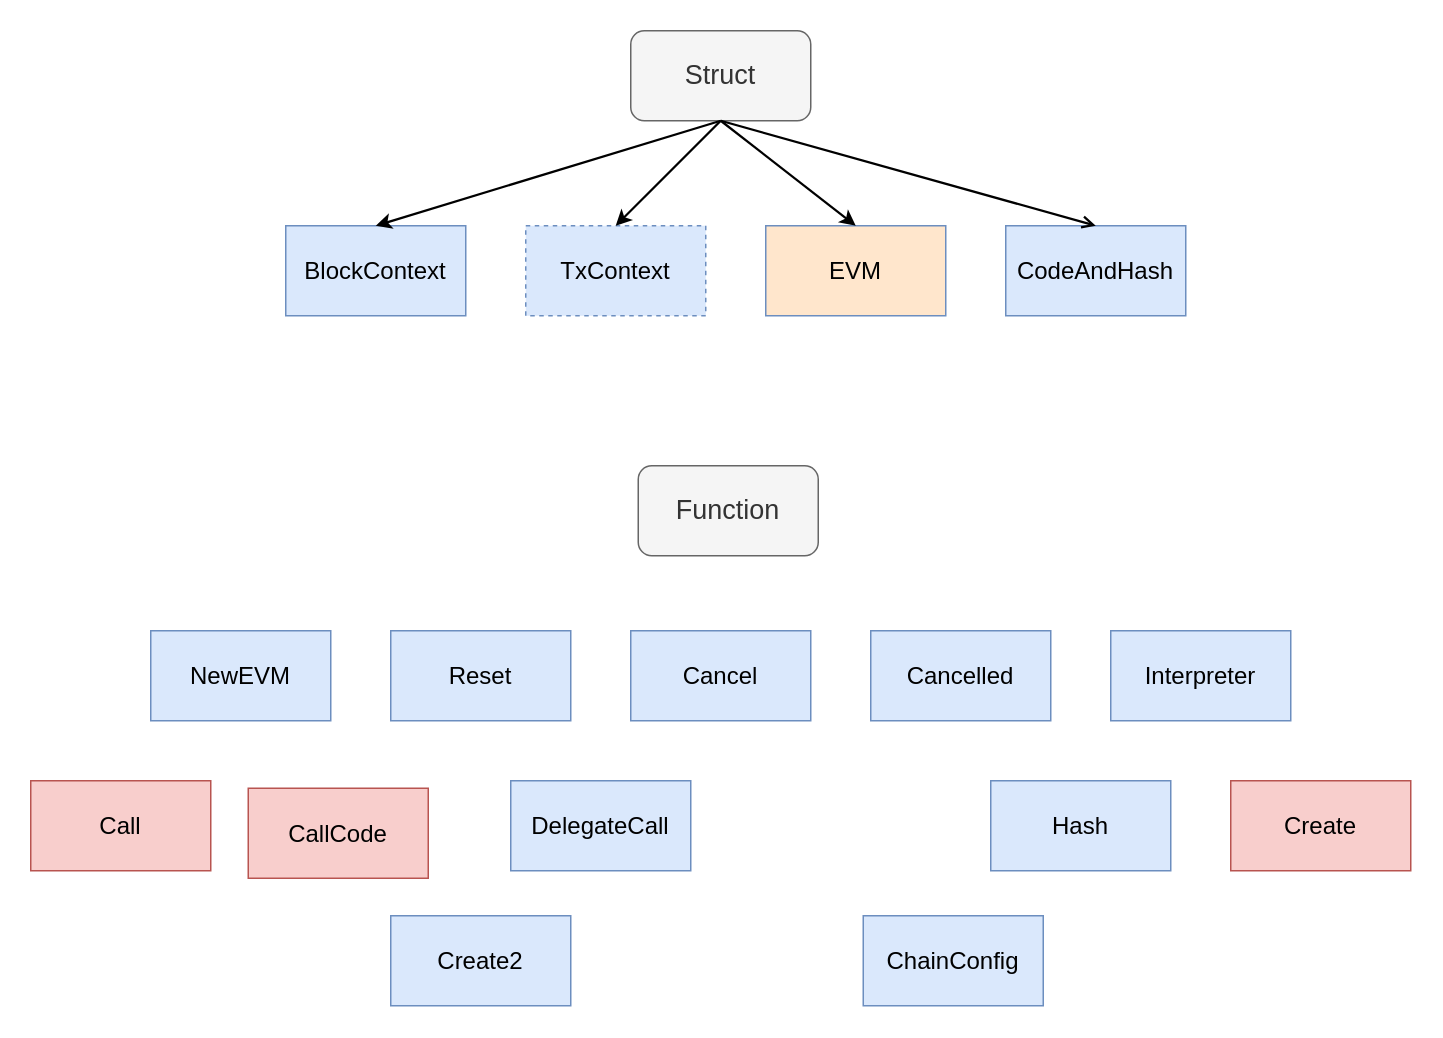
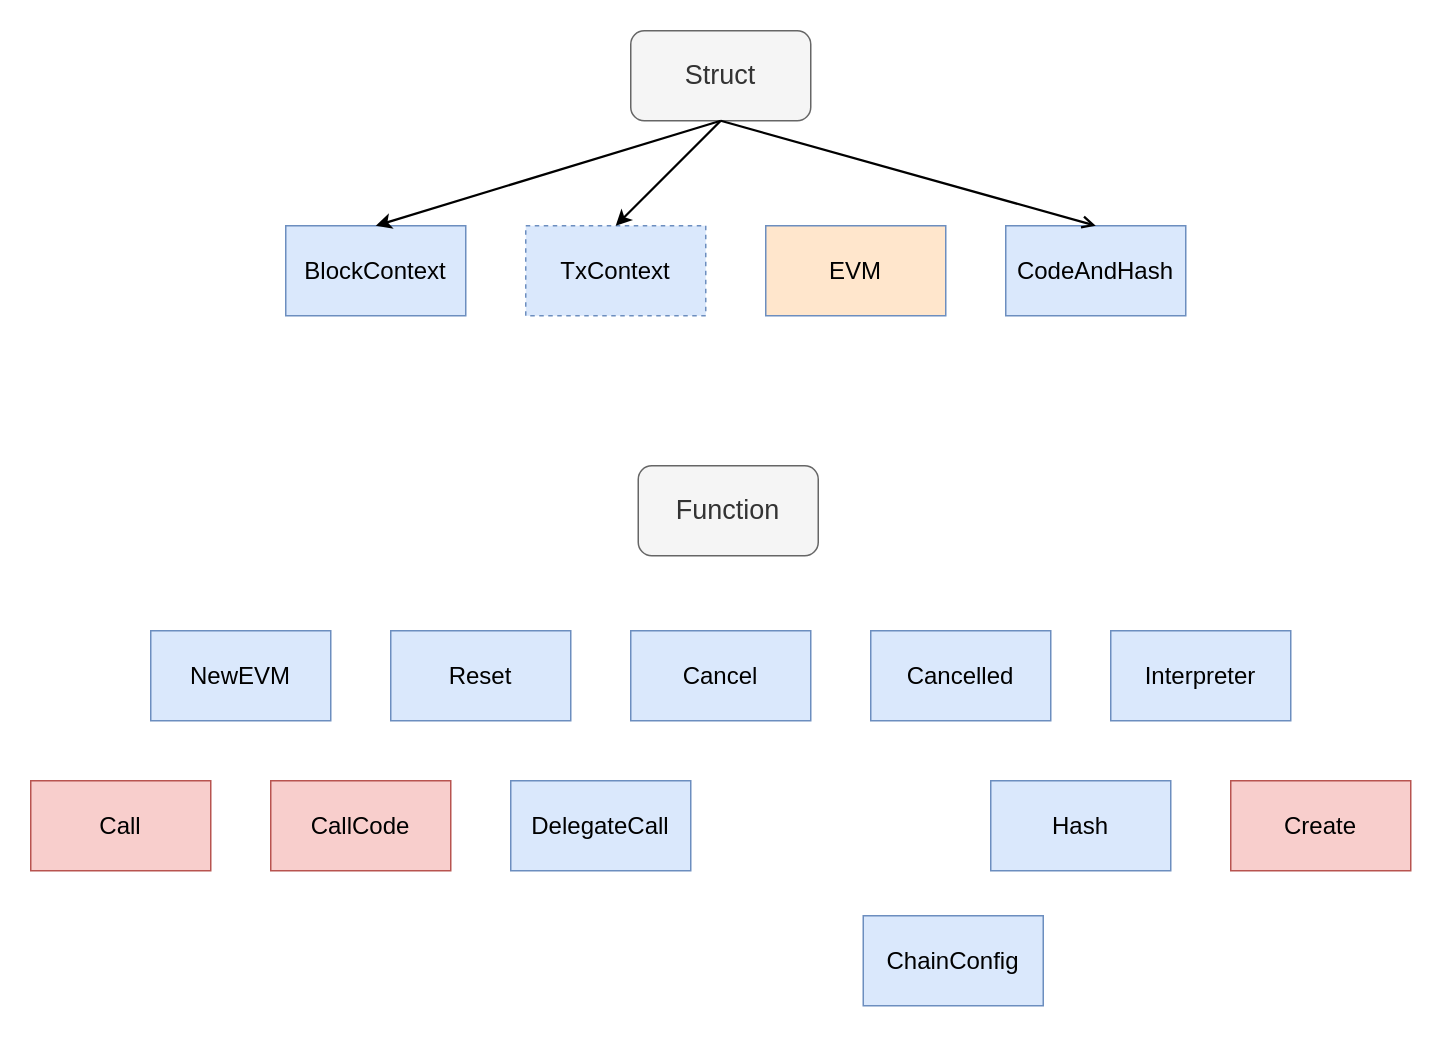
(785, 171) -> none
(338, 833) -> (361, 826)
(481, 961) -> none
